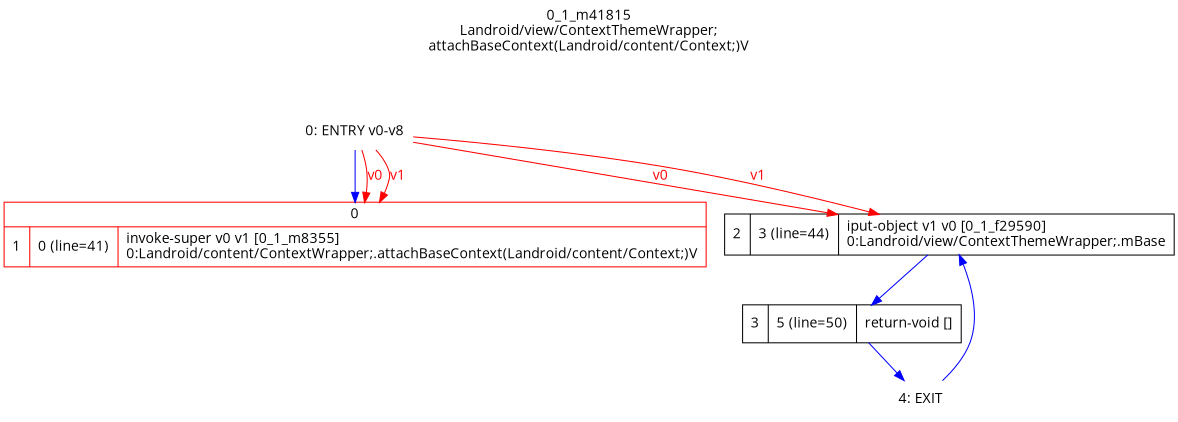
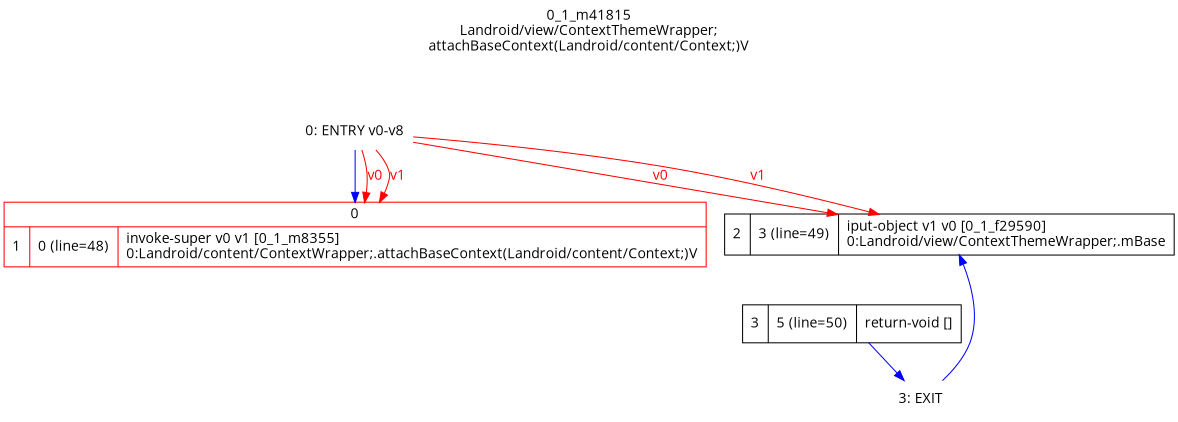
(794, 234) -> (794, 234)
(74, 246) -> (74, 246)
(903, 277) -> none
(921, 399) -> (921, 399)
